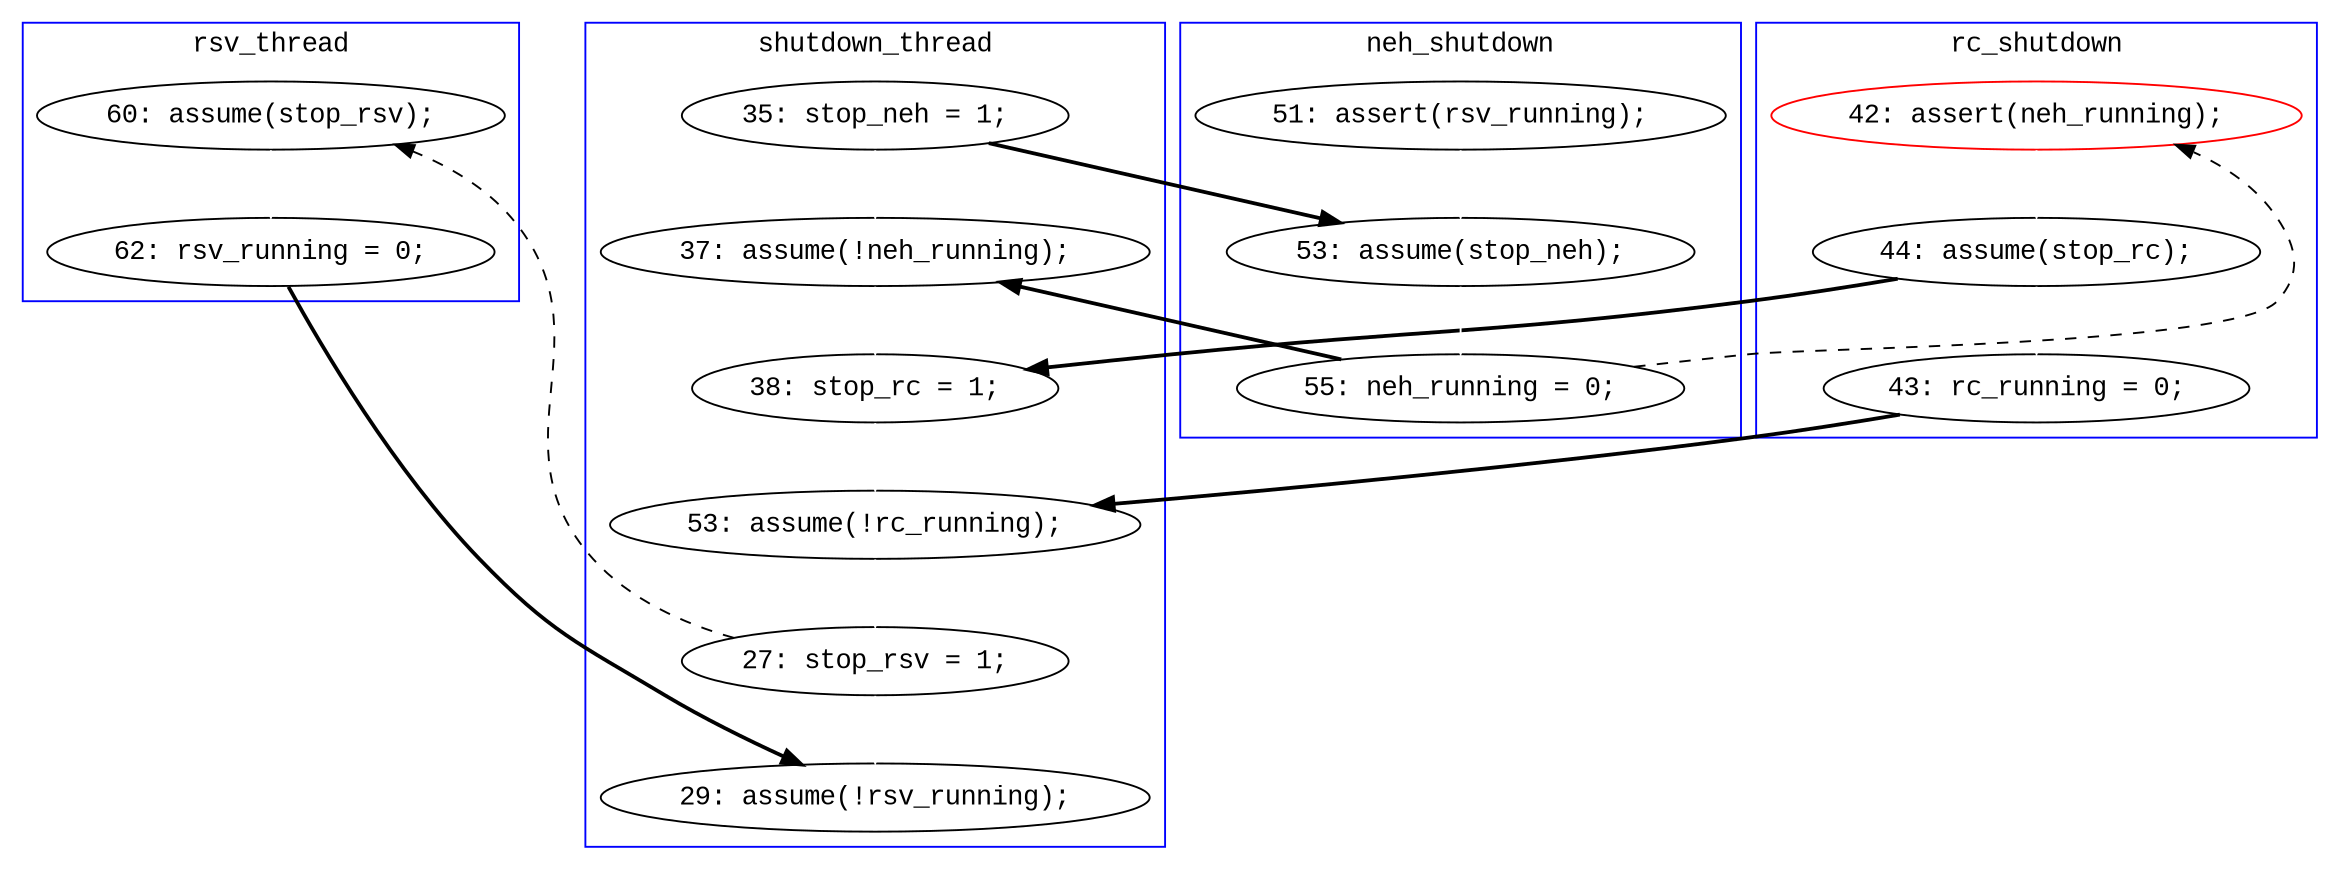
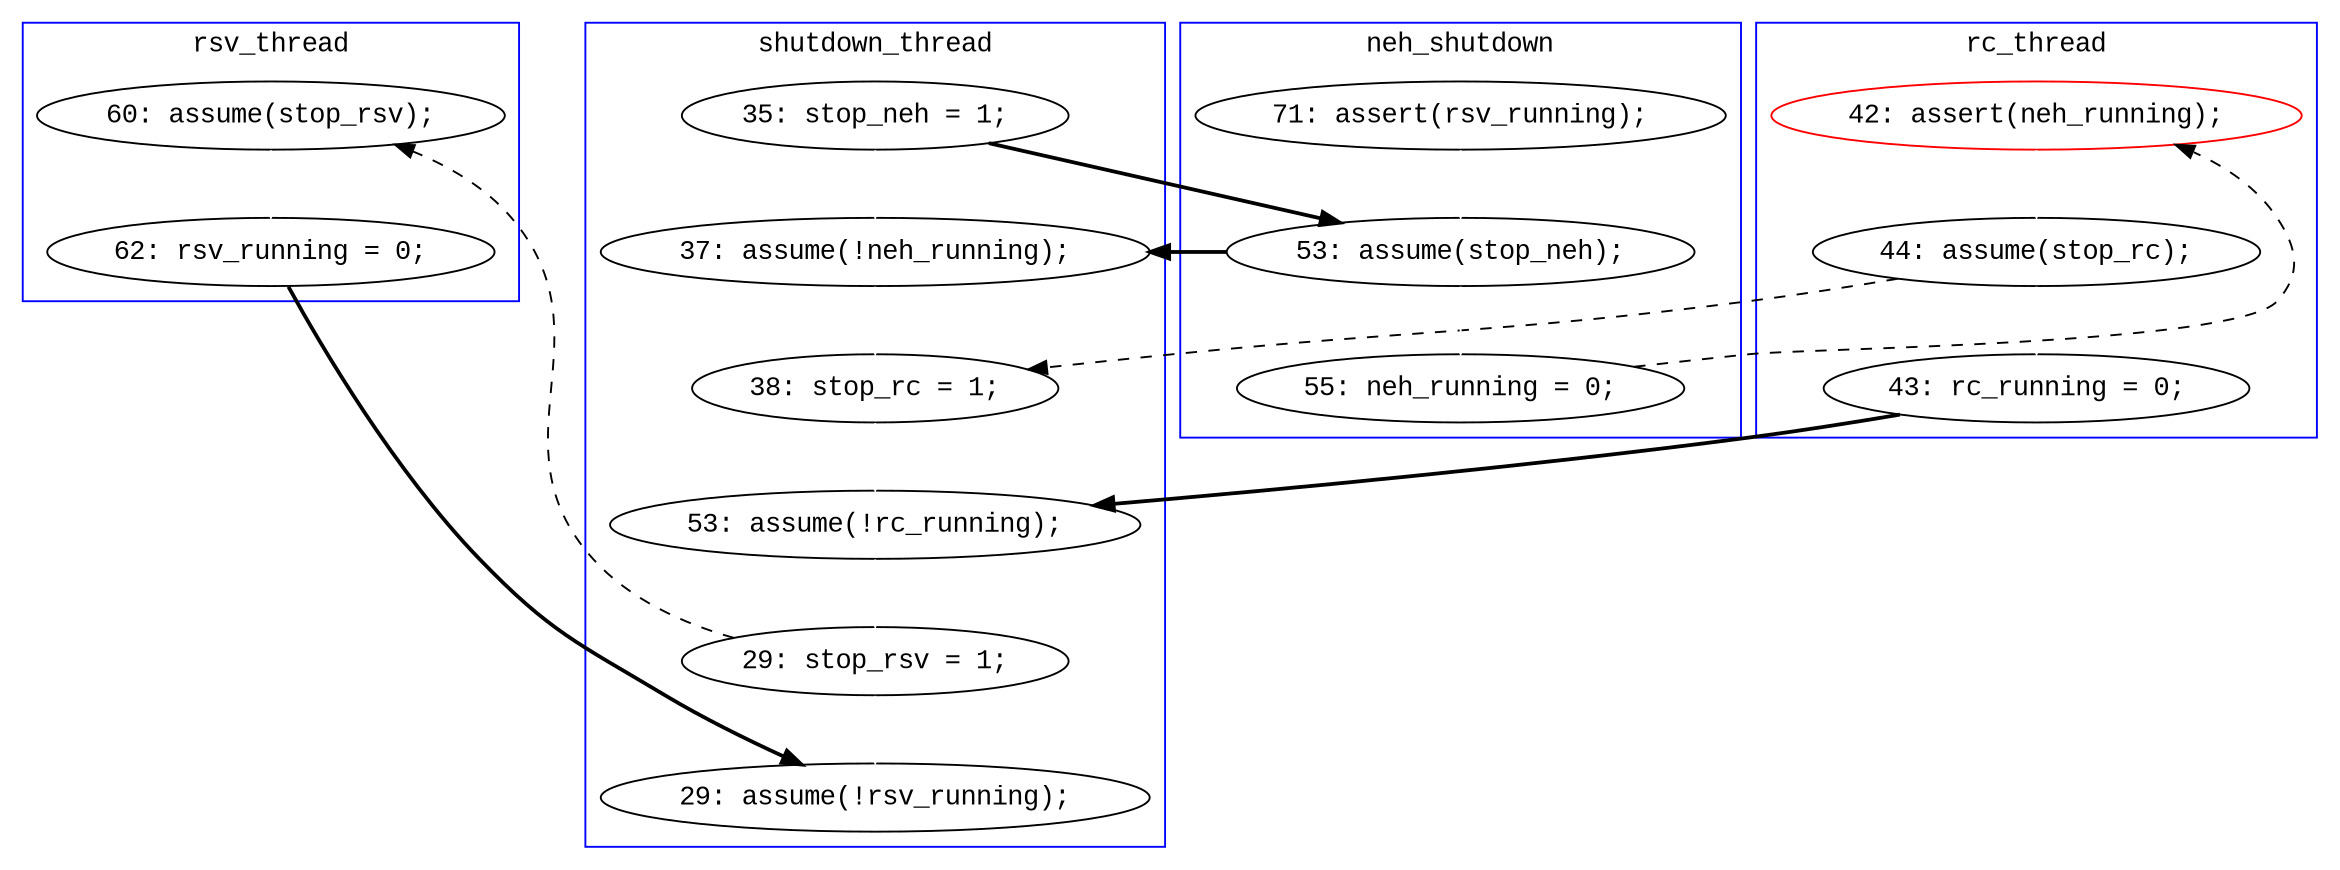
(2037, 45) -> (2037, 45)
(1461, 116) -> (1461, 116)
(1196, 327) -> (1198, 252)
(1473, 329) -> (1473, 329)
(875, 661) -> (875, 661)
